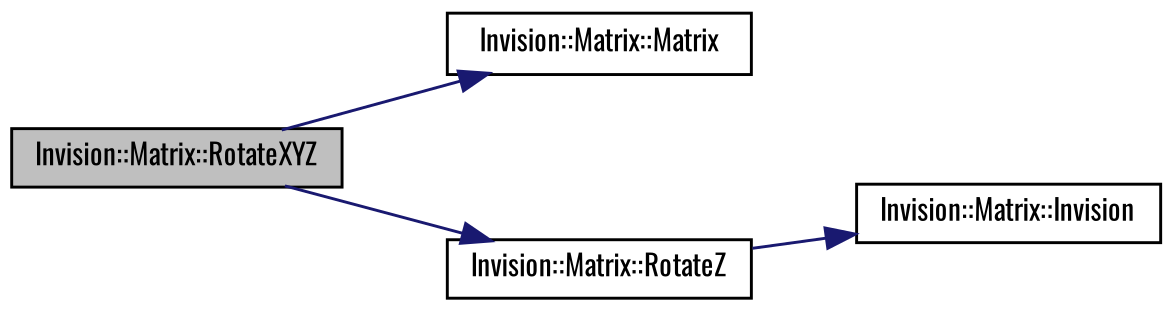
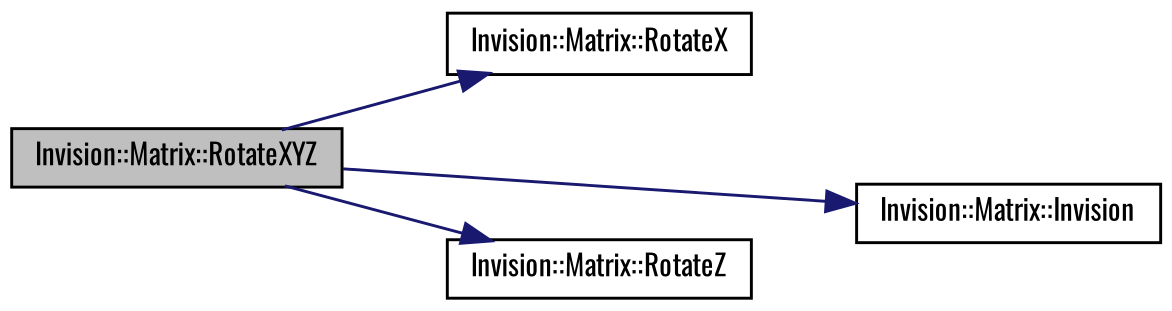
(599, 44) -> (599, 44)
(789, 243) -> (584, 185)
